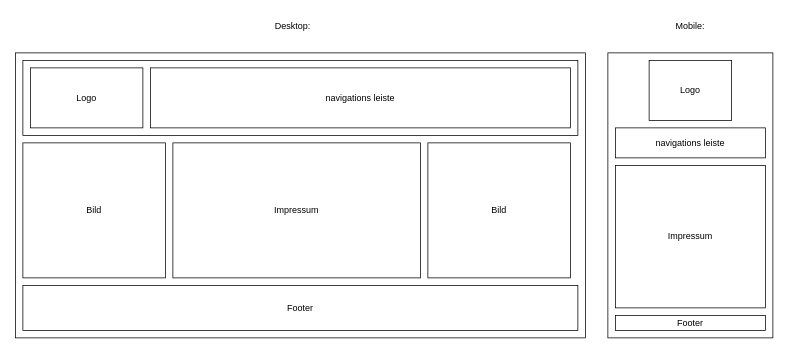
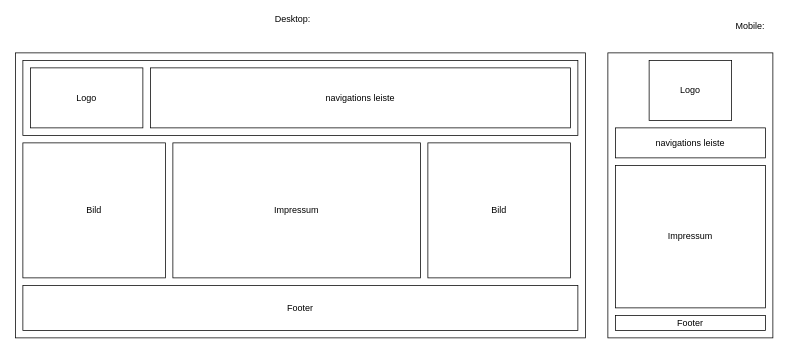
(293, 27) -> (293, 19)
(690, 27) -> (750, 27)
